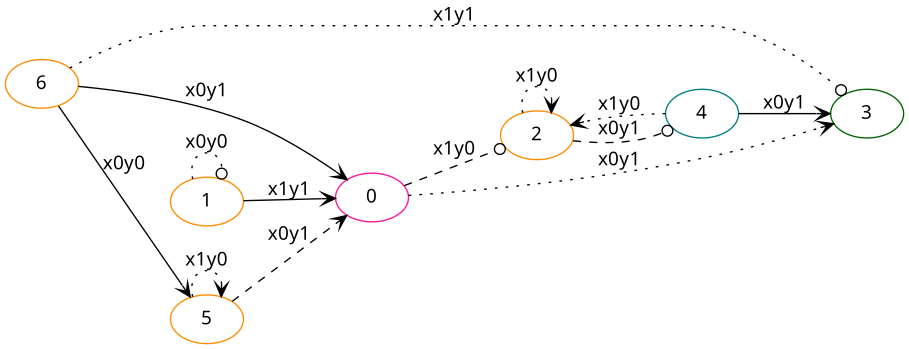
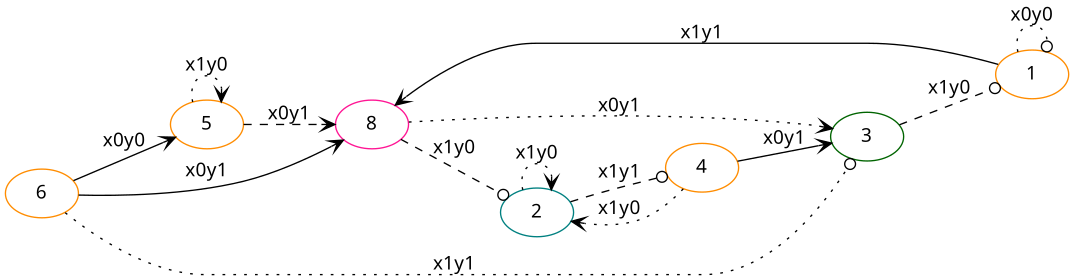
none -> (945, 107)
(702, 114) -> (702, 168)
(620, 129) -> (620, 172)
(537, 135) -> (537, 212)
(372, 198) -> (372, 124)
